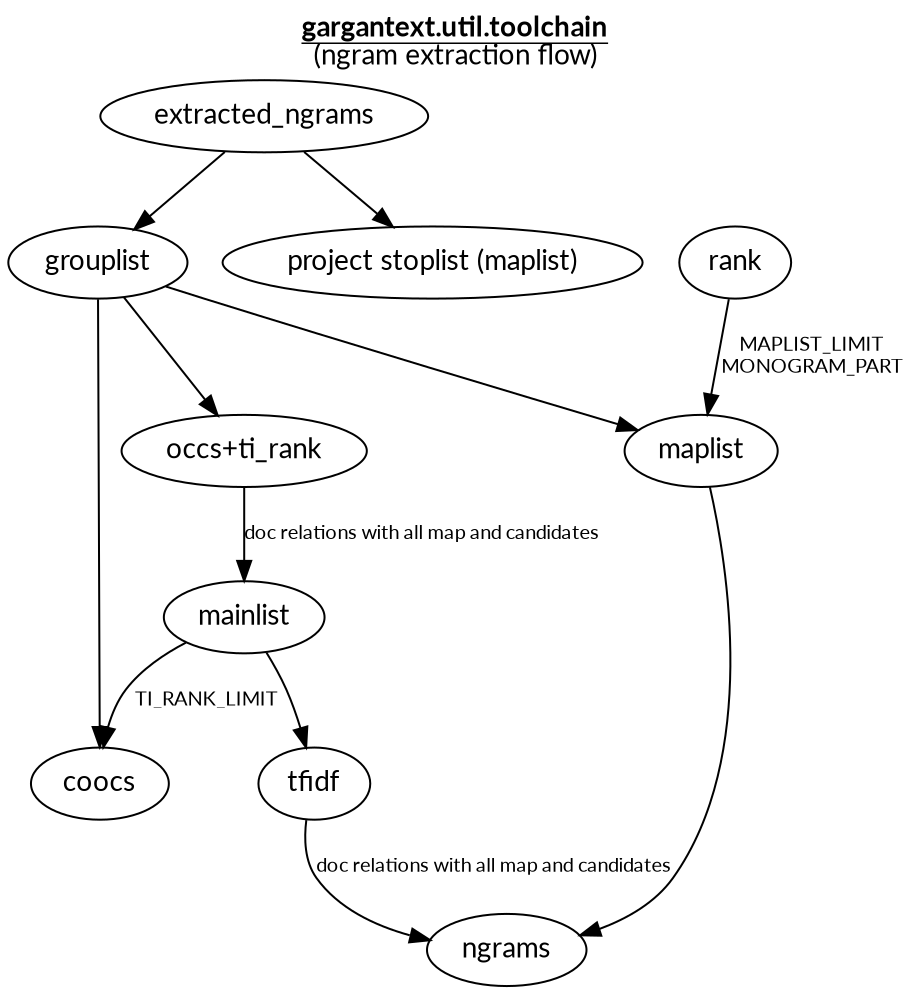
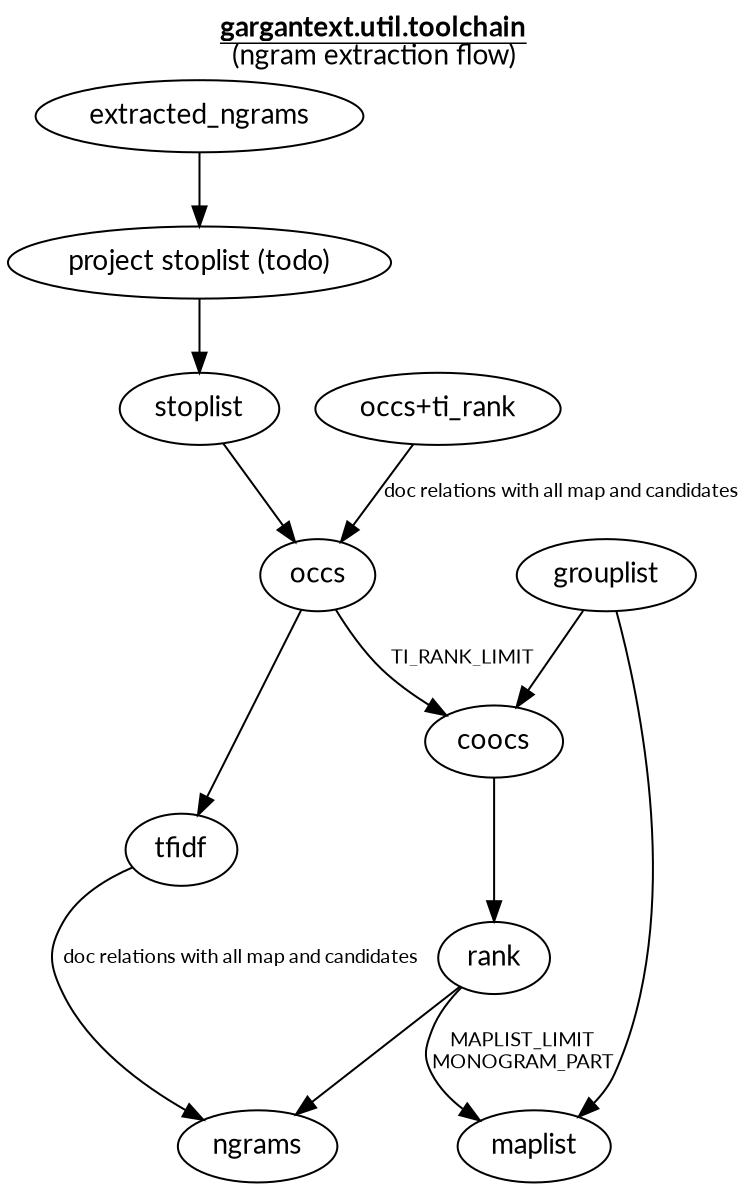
(187, 184) -> none
(433, 263) -> (199, 263)
(165, 349) -> none
none -> (199, 409)
(244, 617) -> (318, 575)
(725, 732) -> (386, 1044)
none -> (494, 839)
